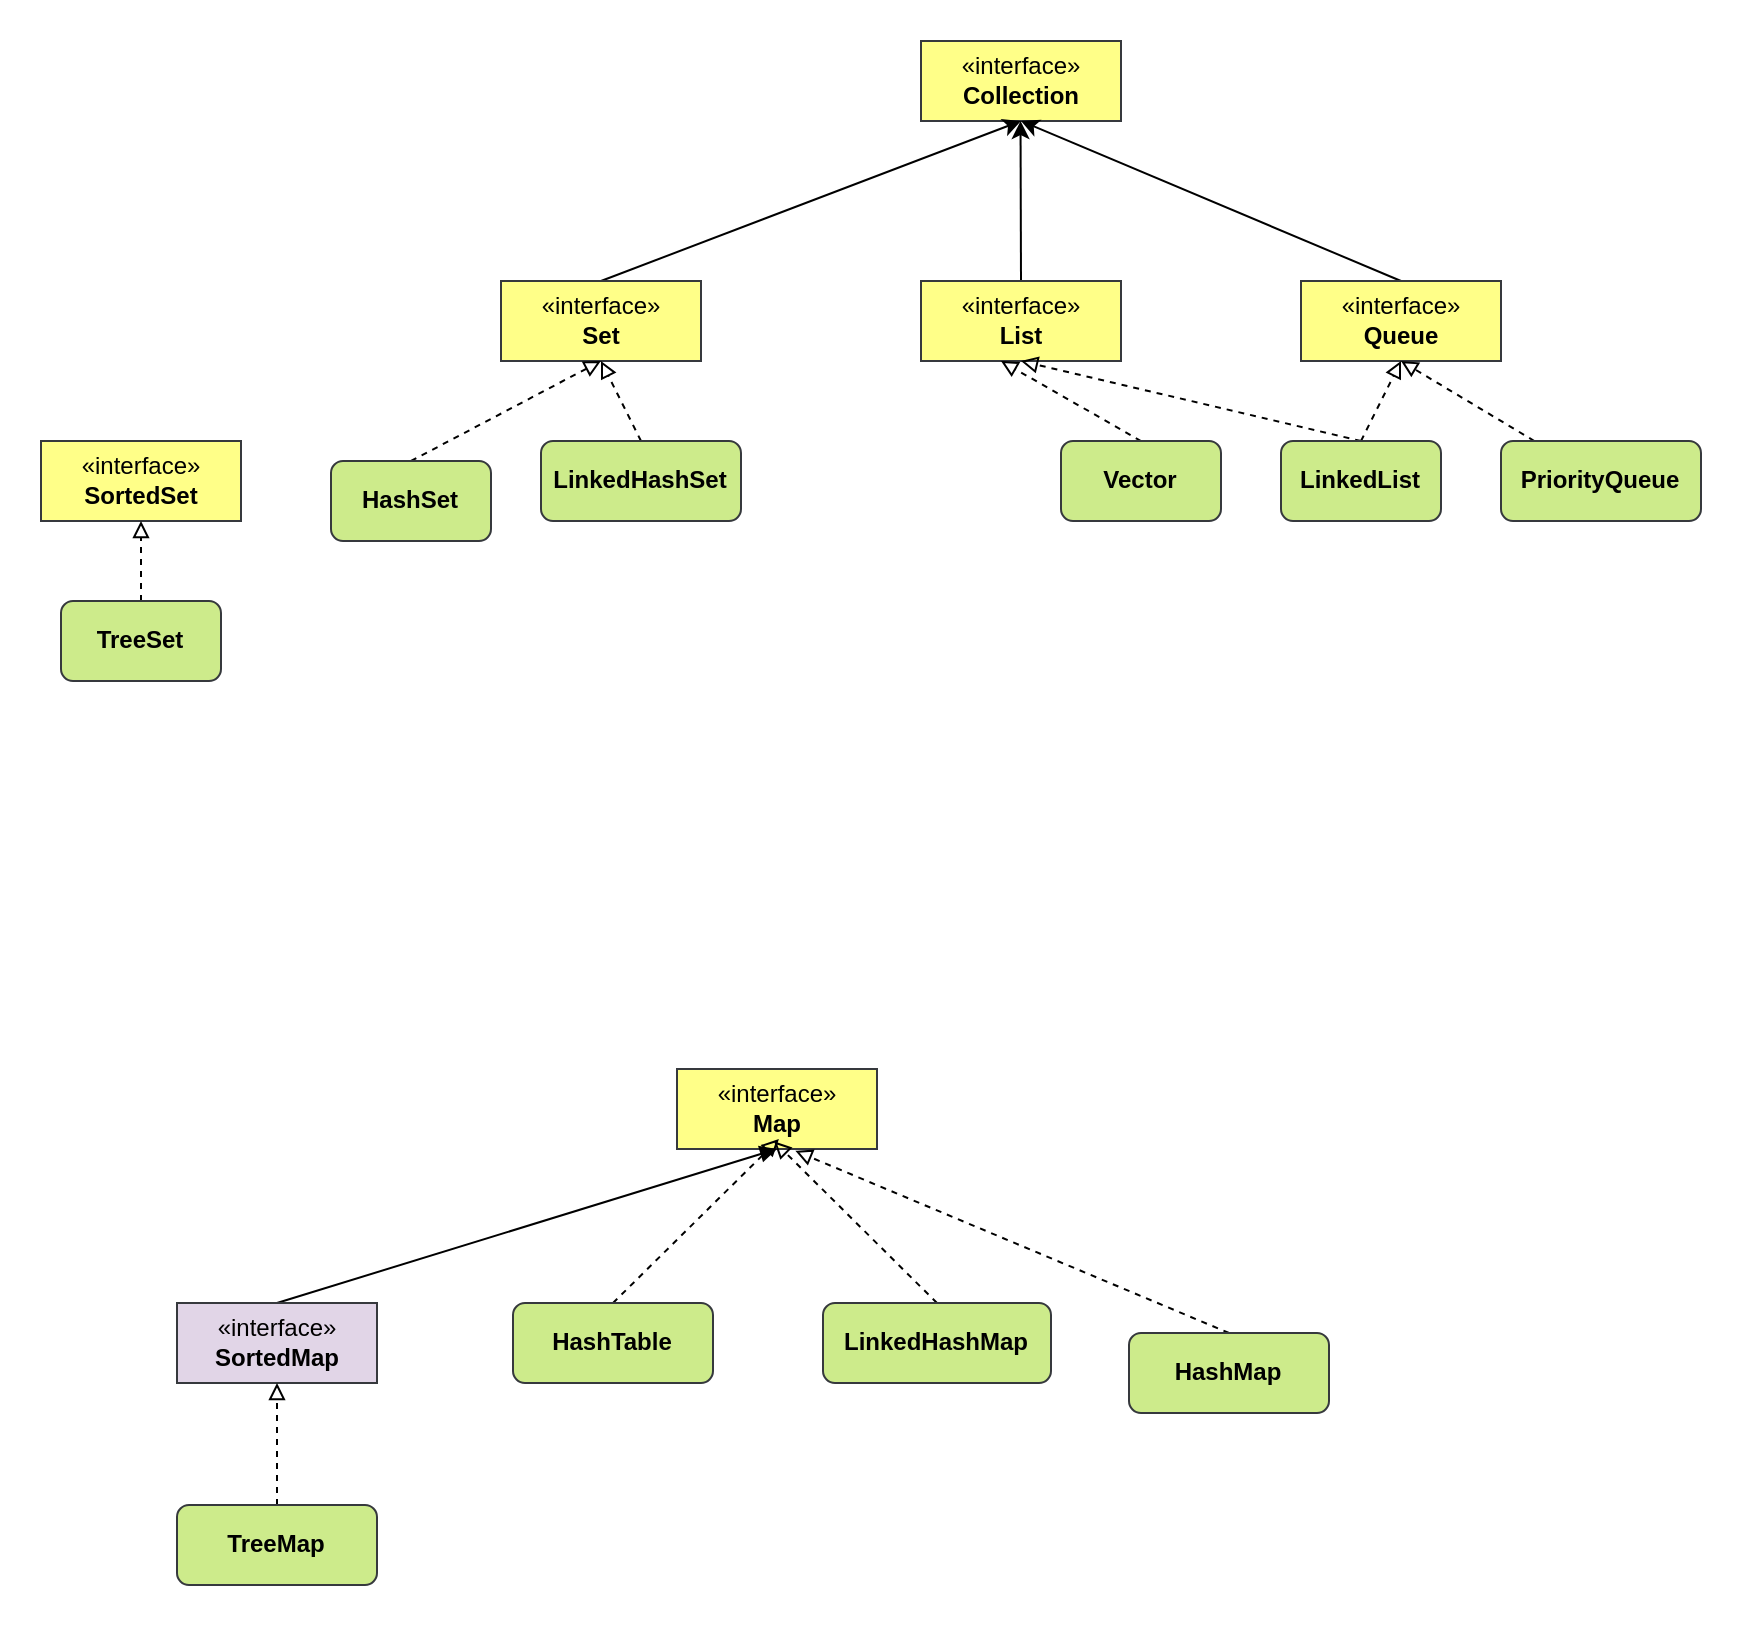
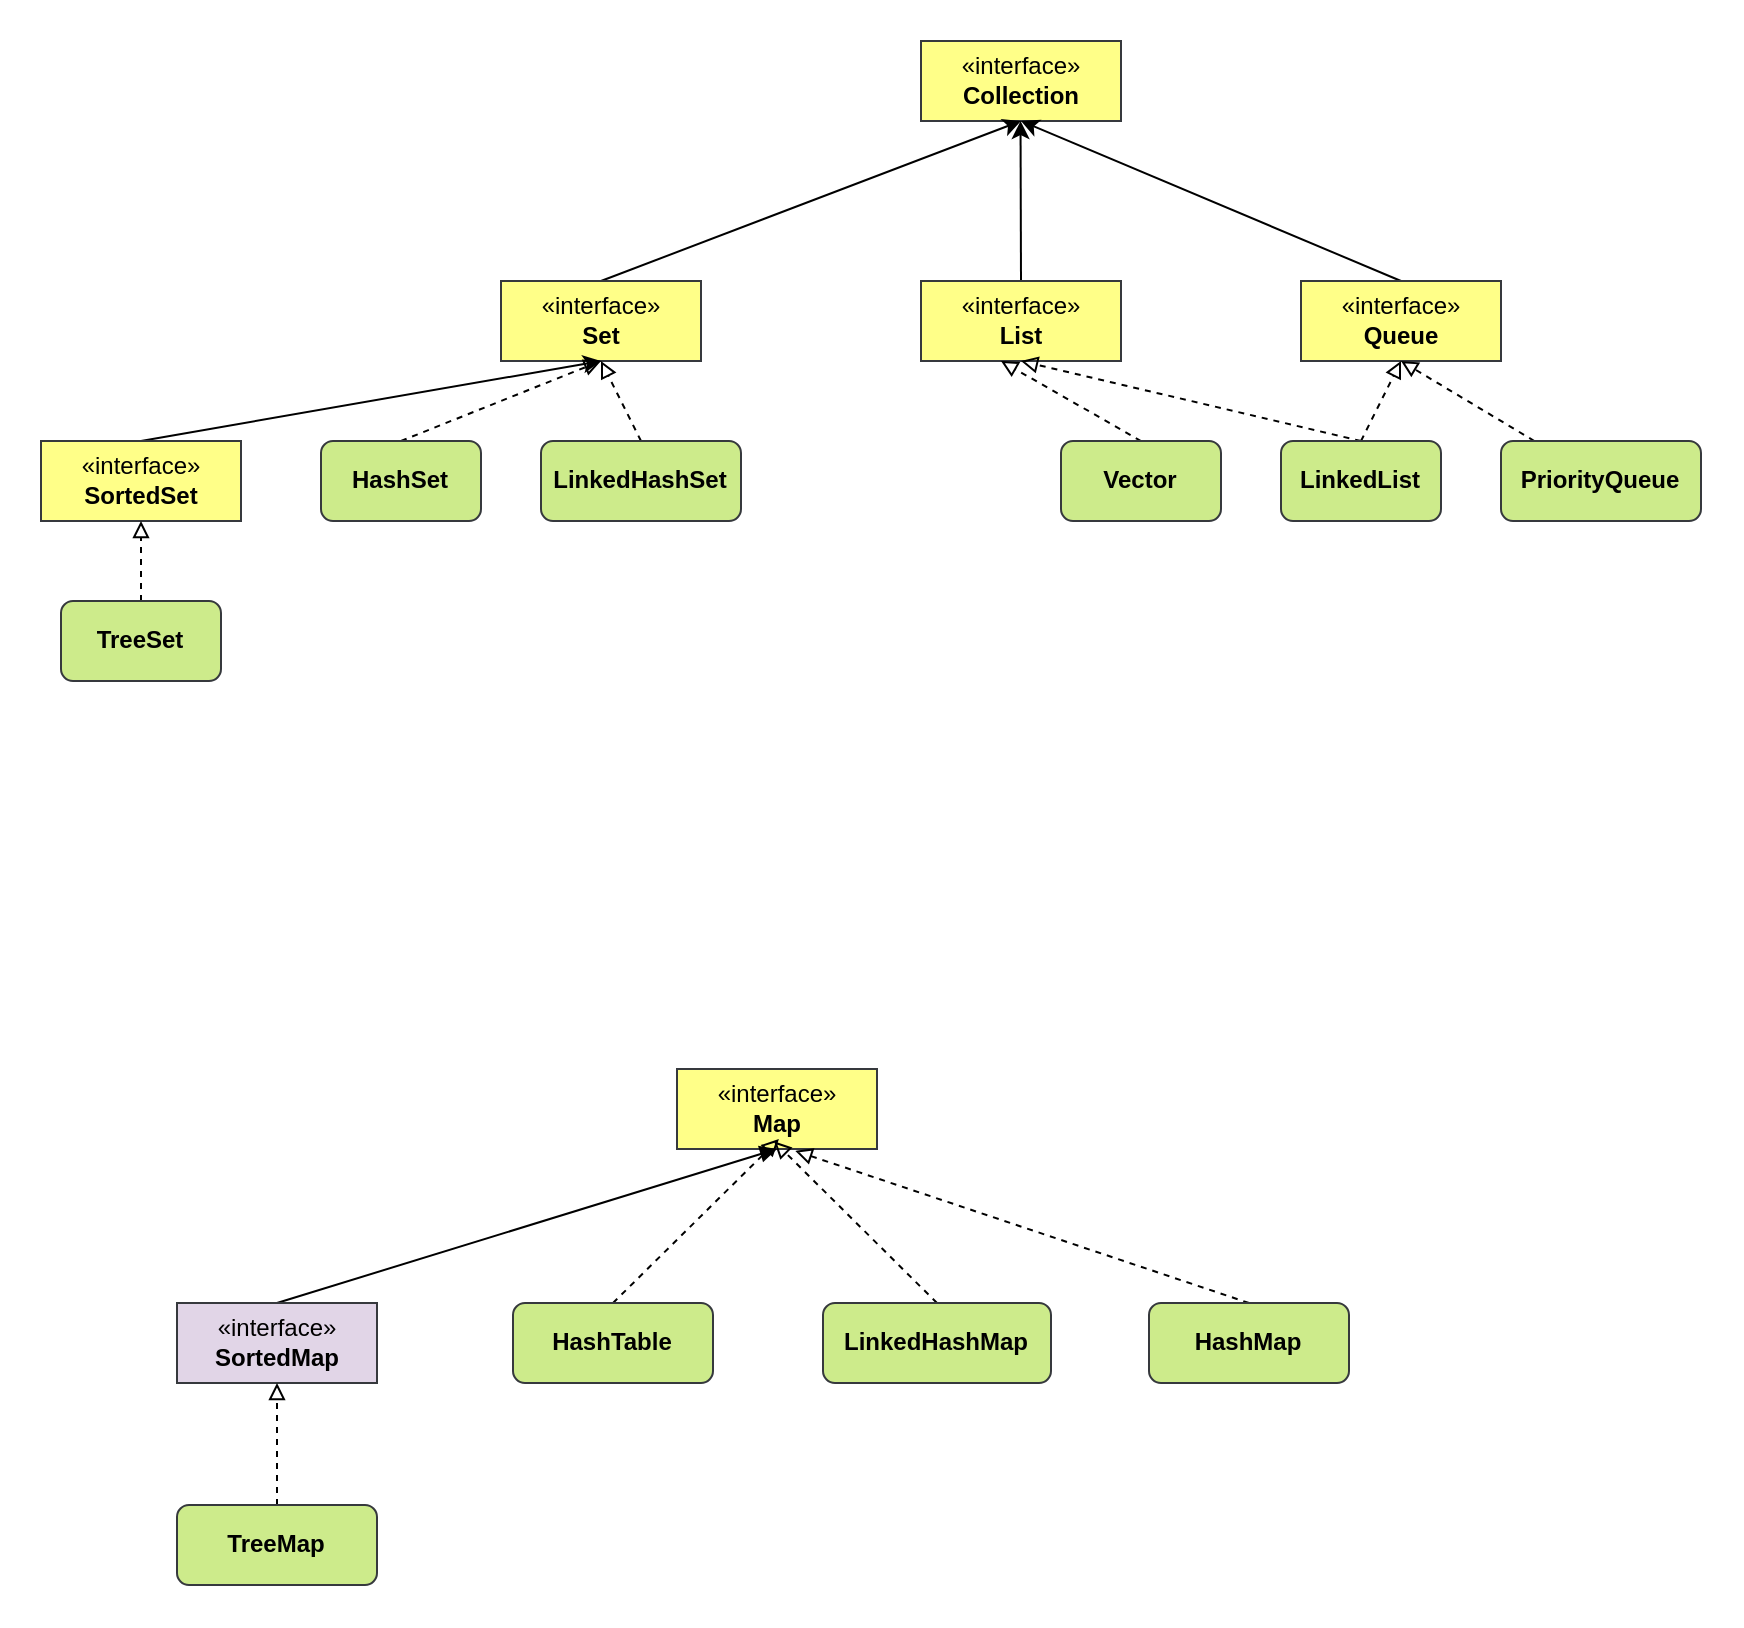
none -> (365, 402)
(411, 501) -> (401, 481)
(1229, 1373) -> (1249, 1343)
